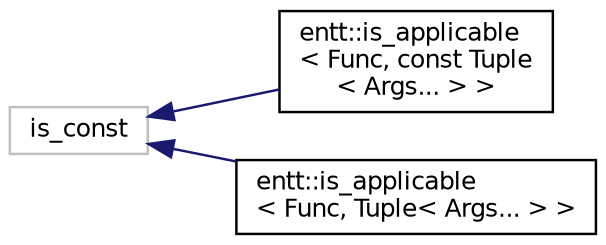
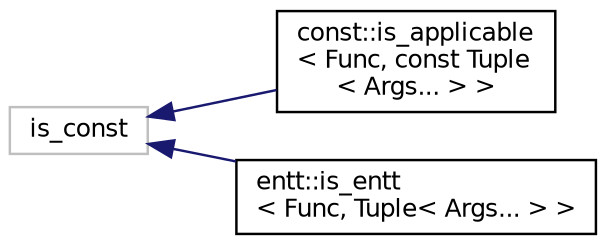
(416, 62) -> (416, 62)
(416, 197) -> (416, 197)
